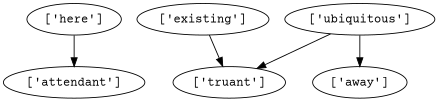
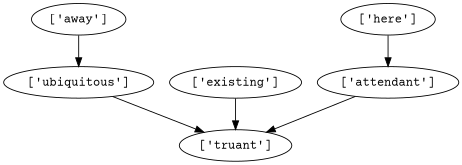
(360, 47) -> (79, 47)
none -> (315, 113)
